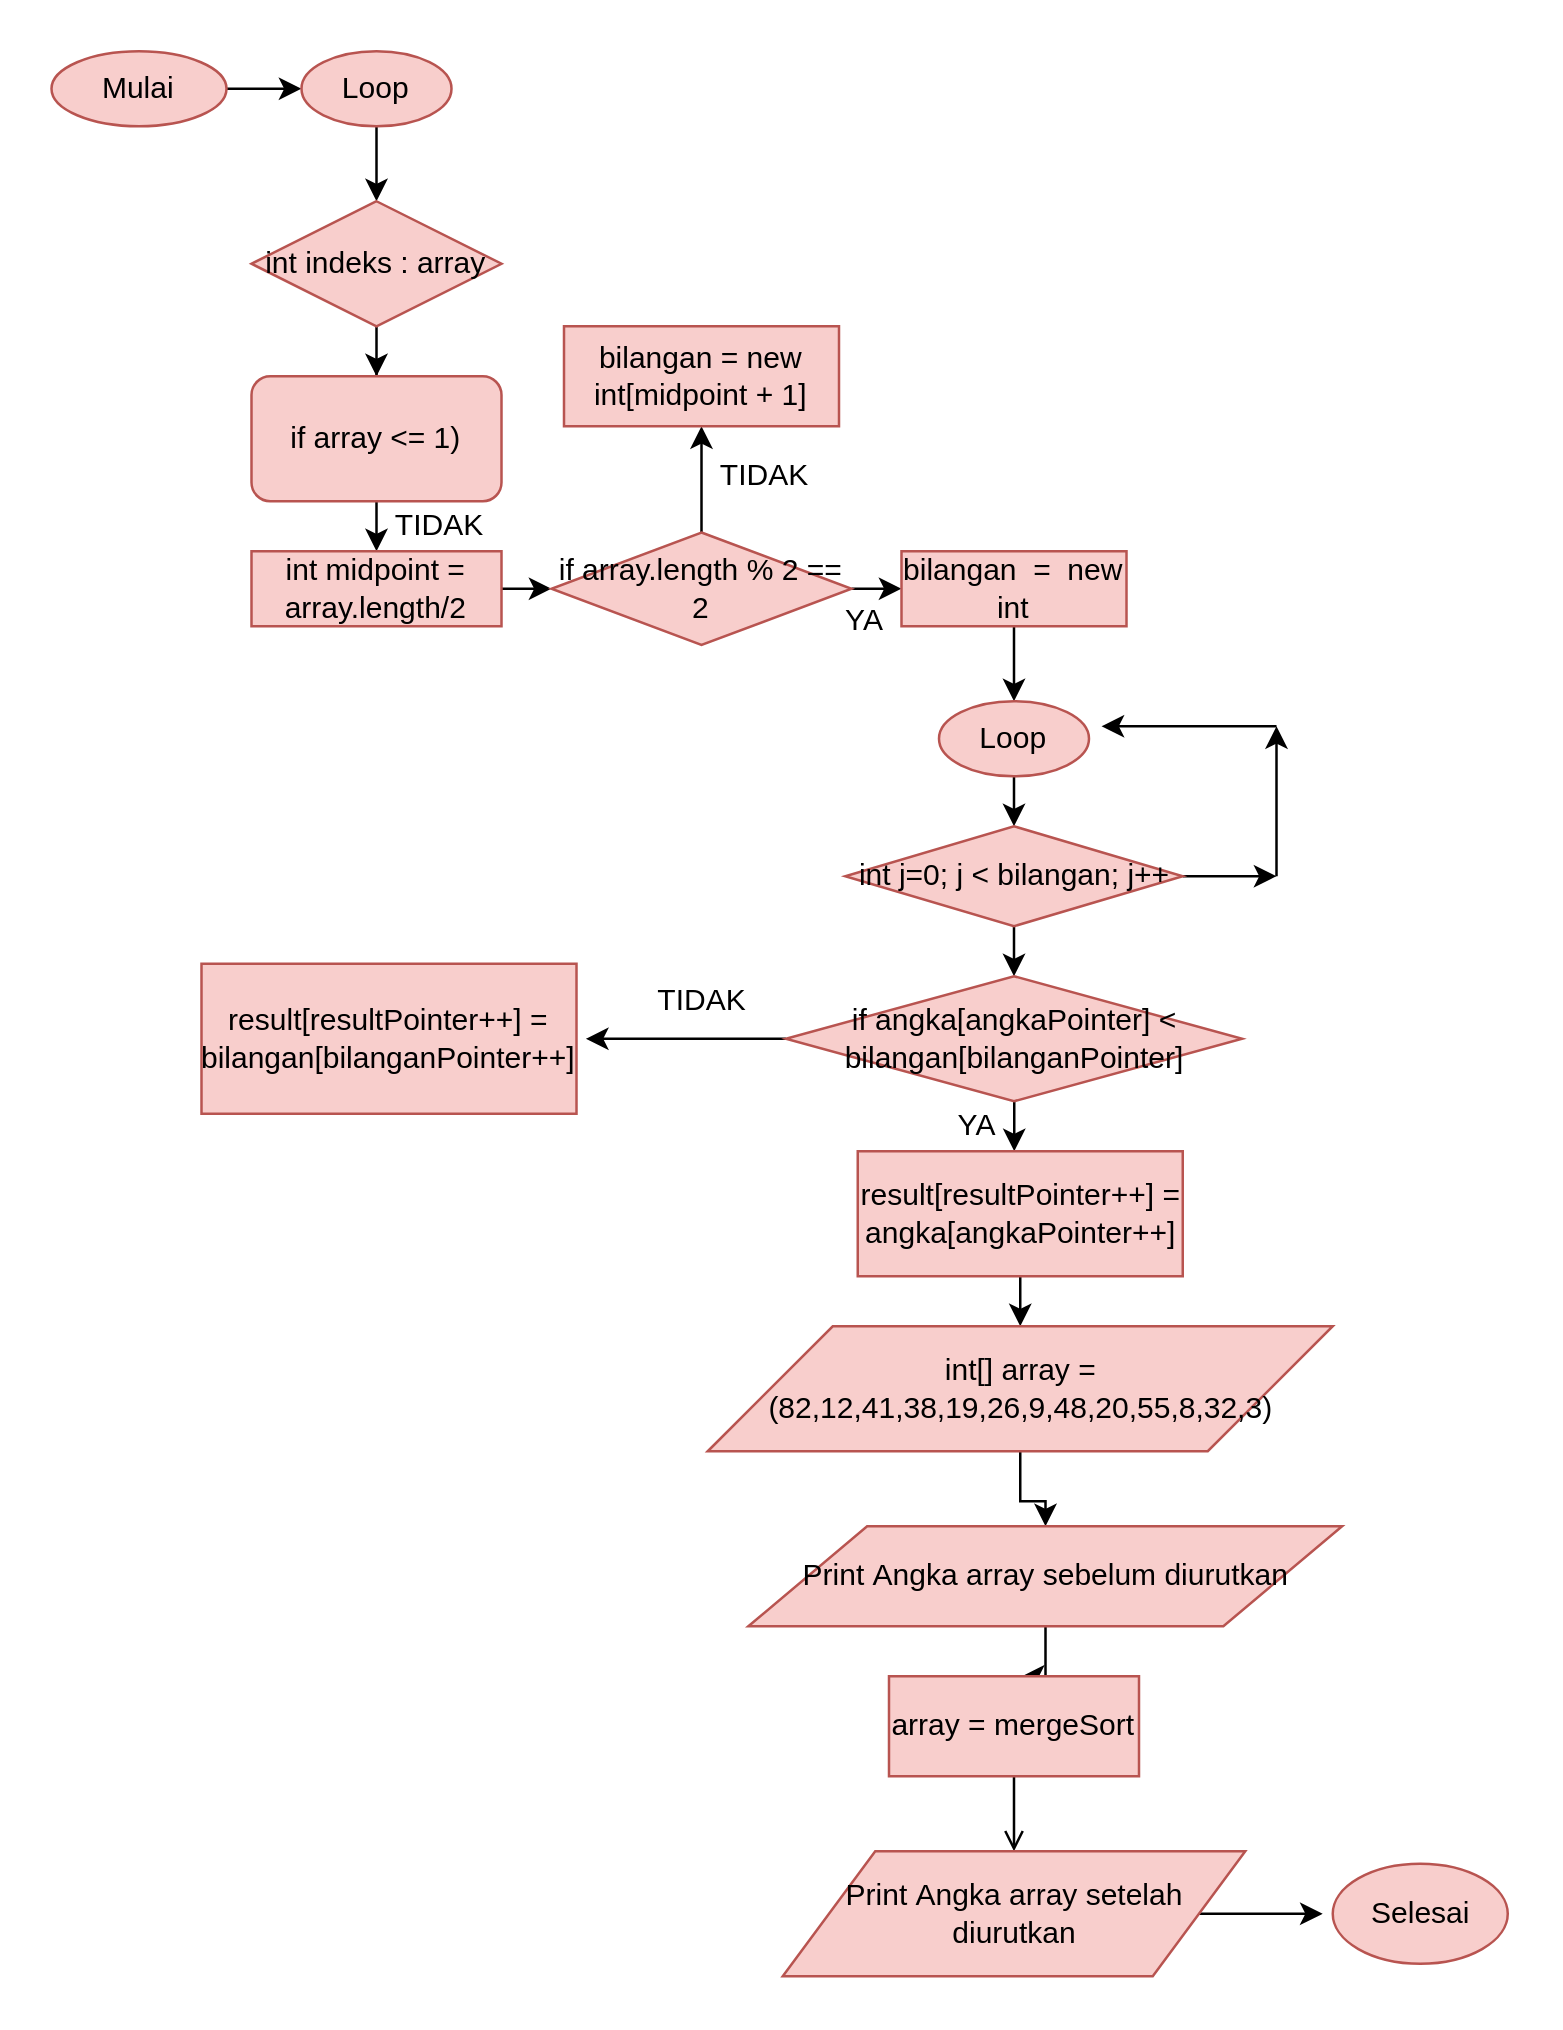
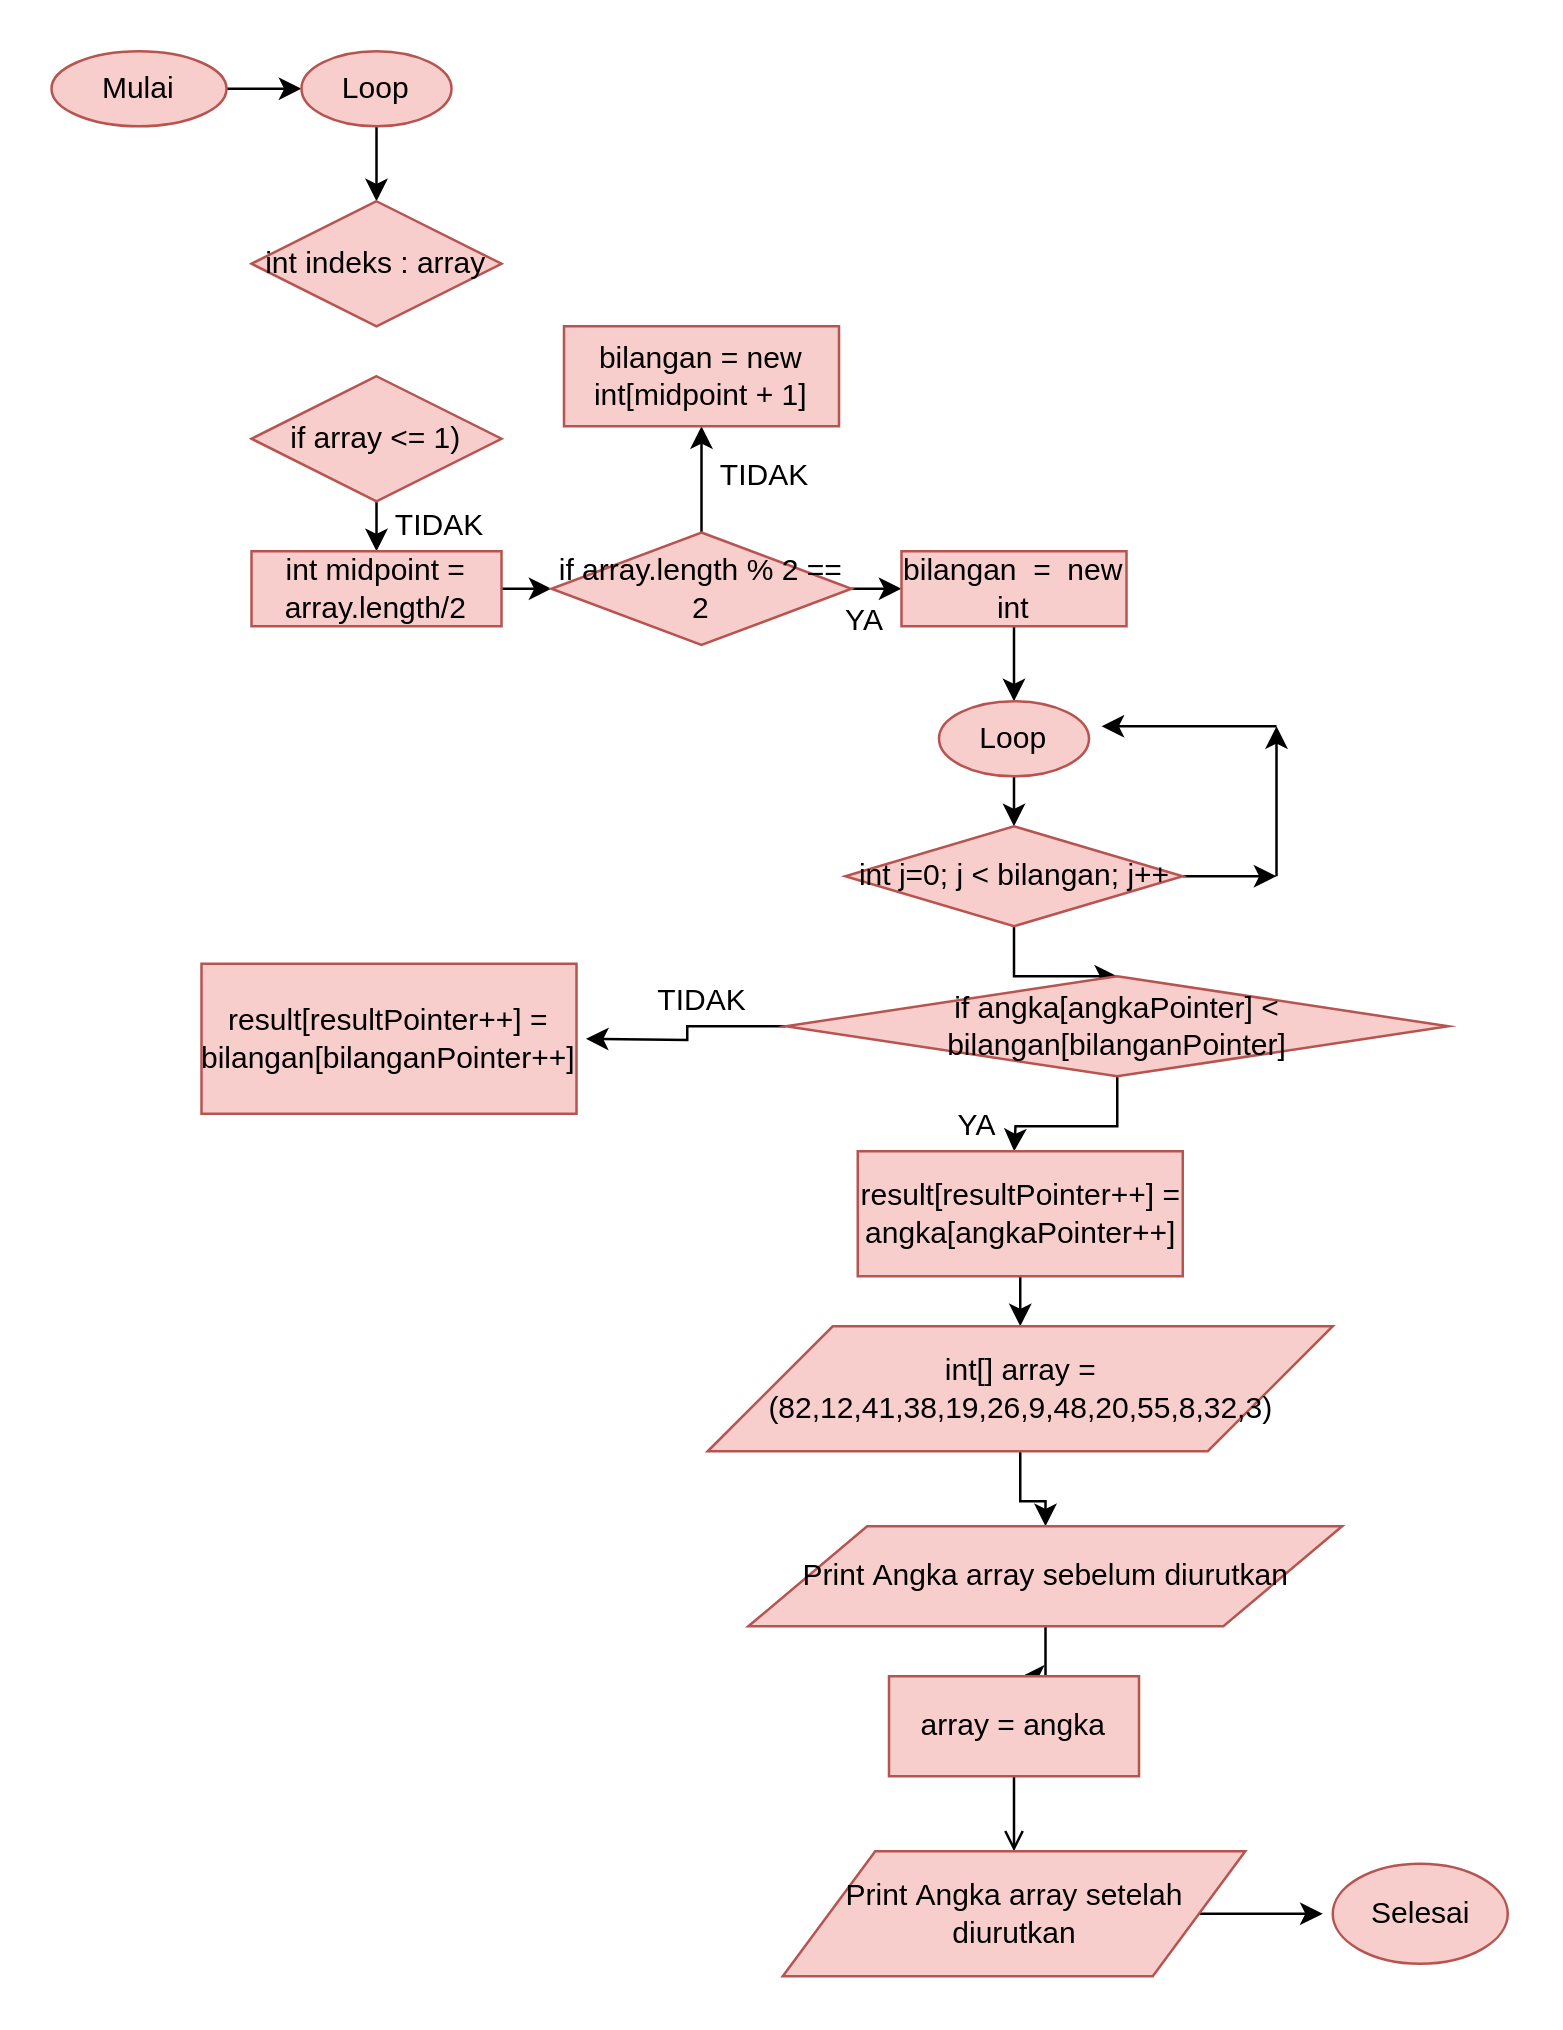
(376, 359) -> none
(376, 439) -> (376, 439)
(1014, 1039) -> (1117, 1026)
(1014, 1726) -> (1014, 1726)
